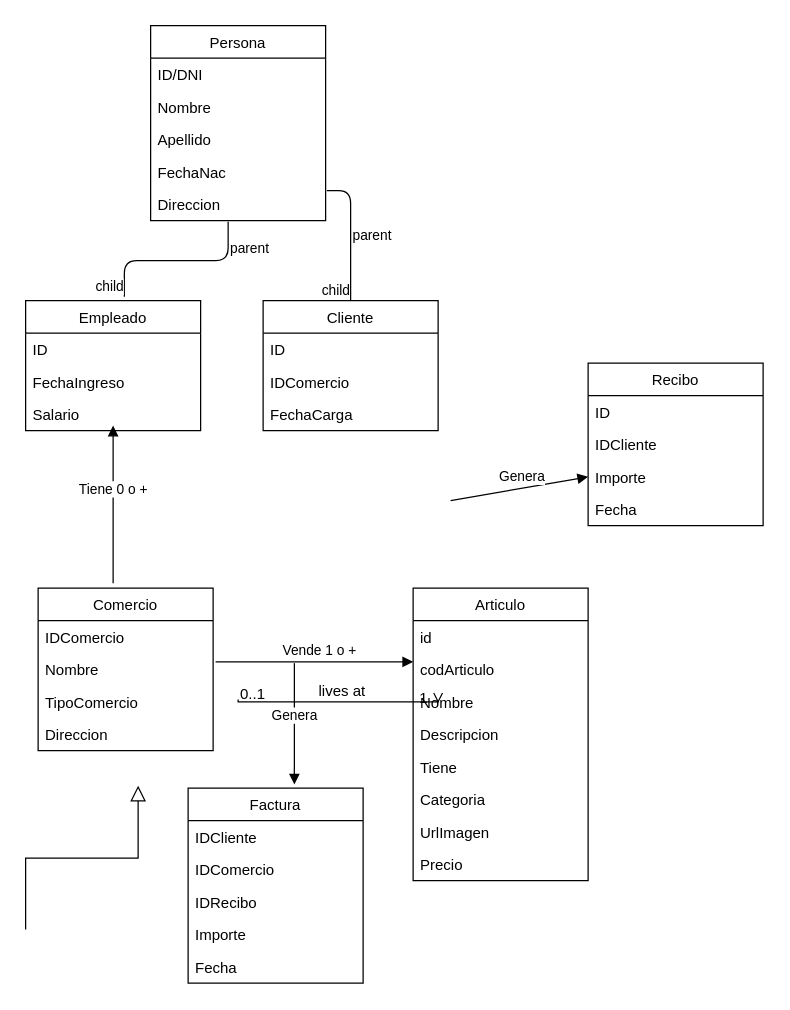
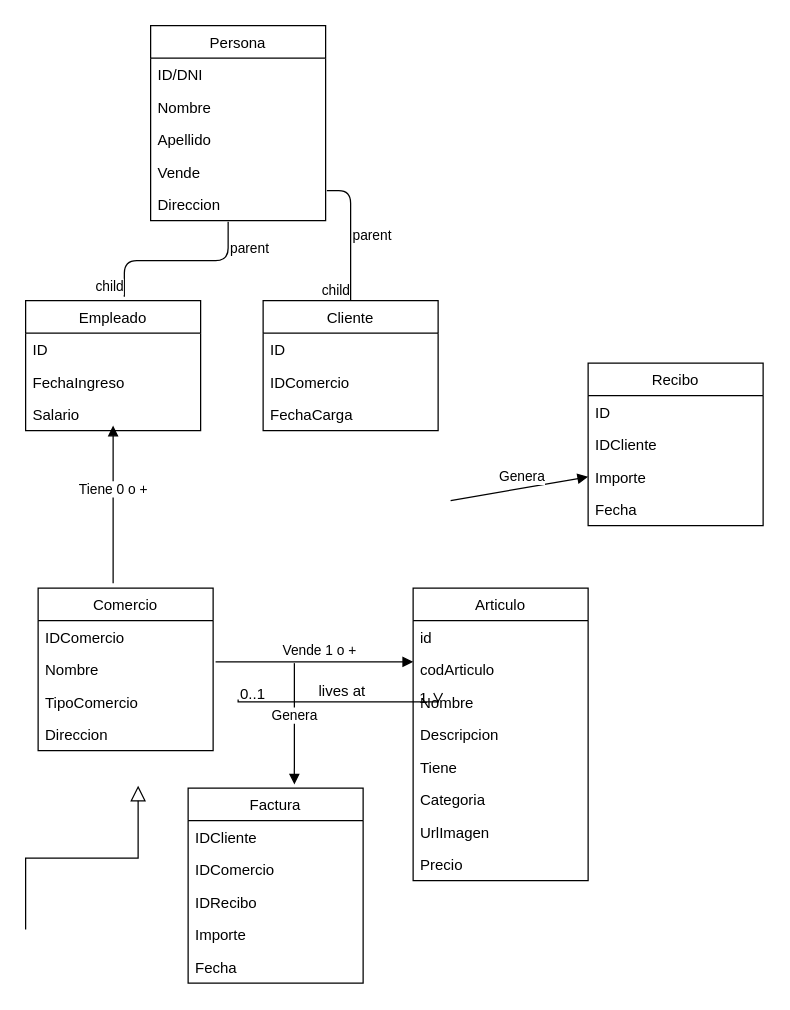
(191, 173) -> (179, 173)
